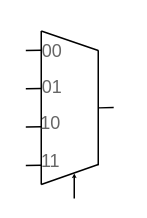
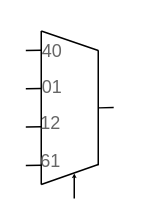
(53, 52) -> (53, 52)
(51, 124) -> (51, 124)
(51, 161) -> (51, 161)
